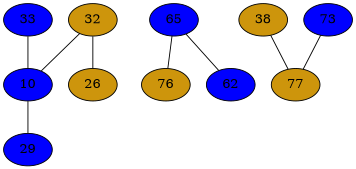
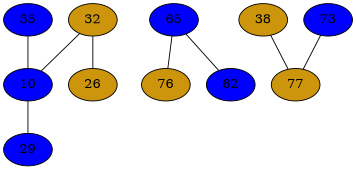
(28, 20) -> (28, 20)
